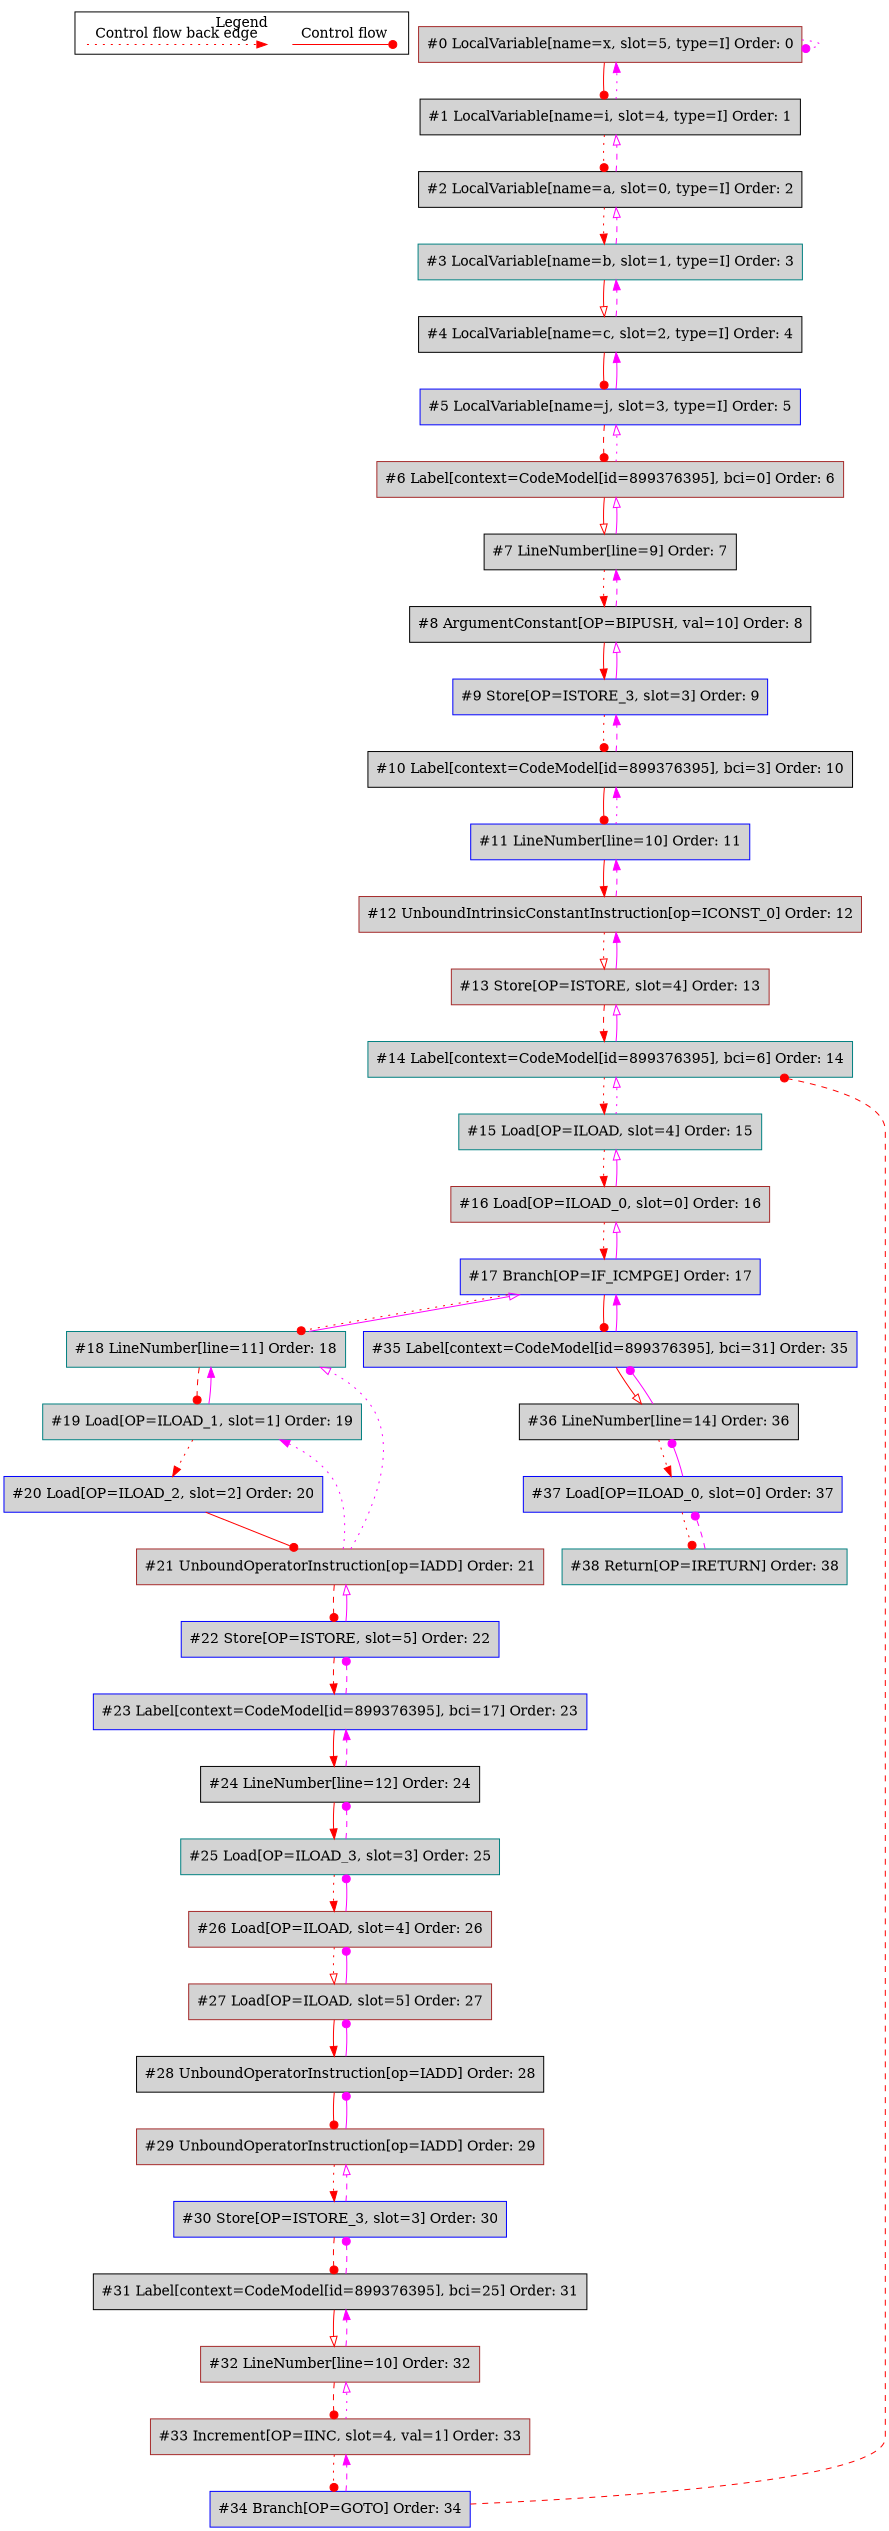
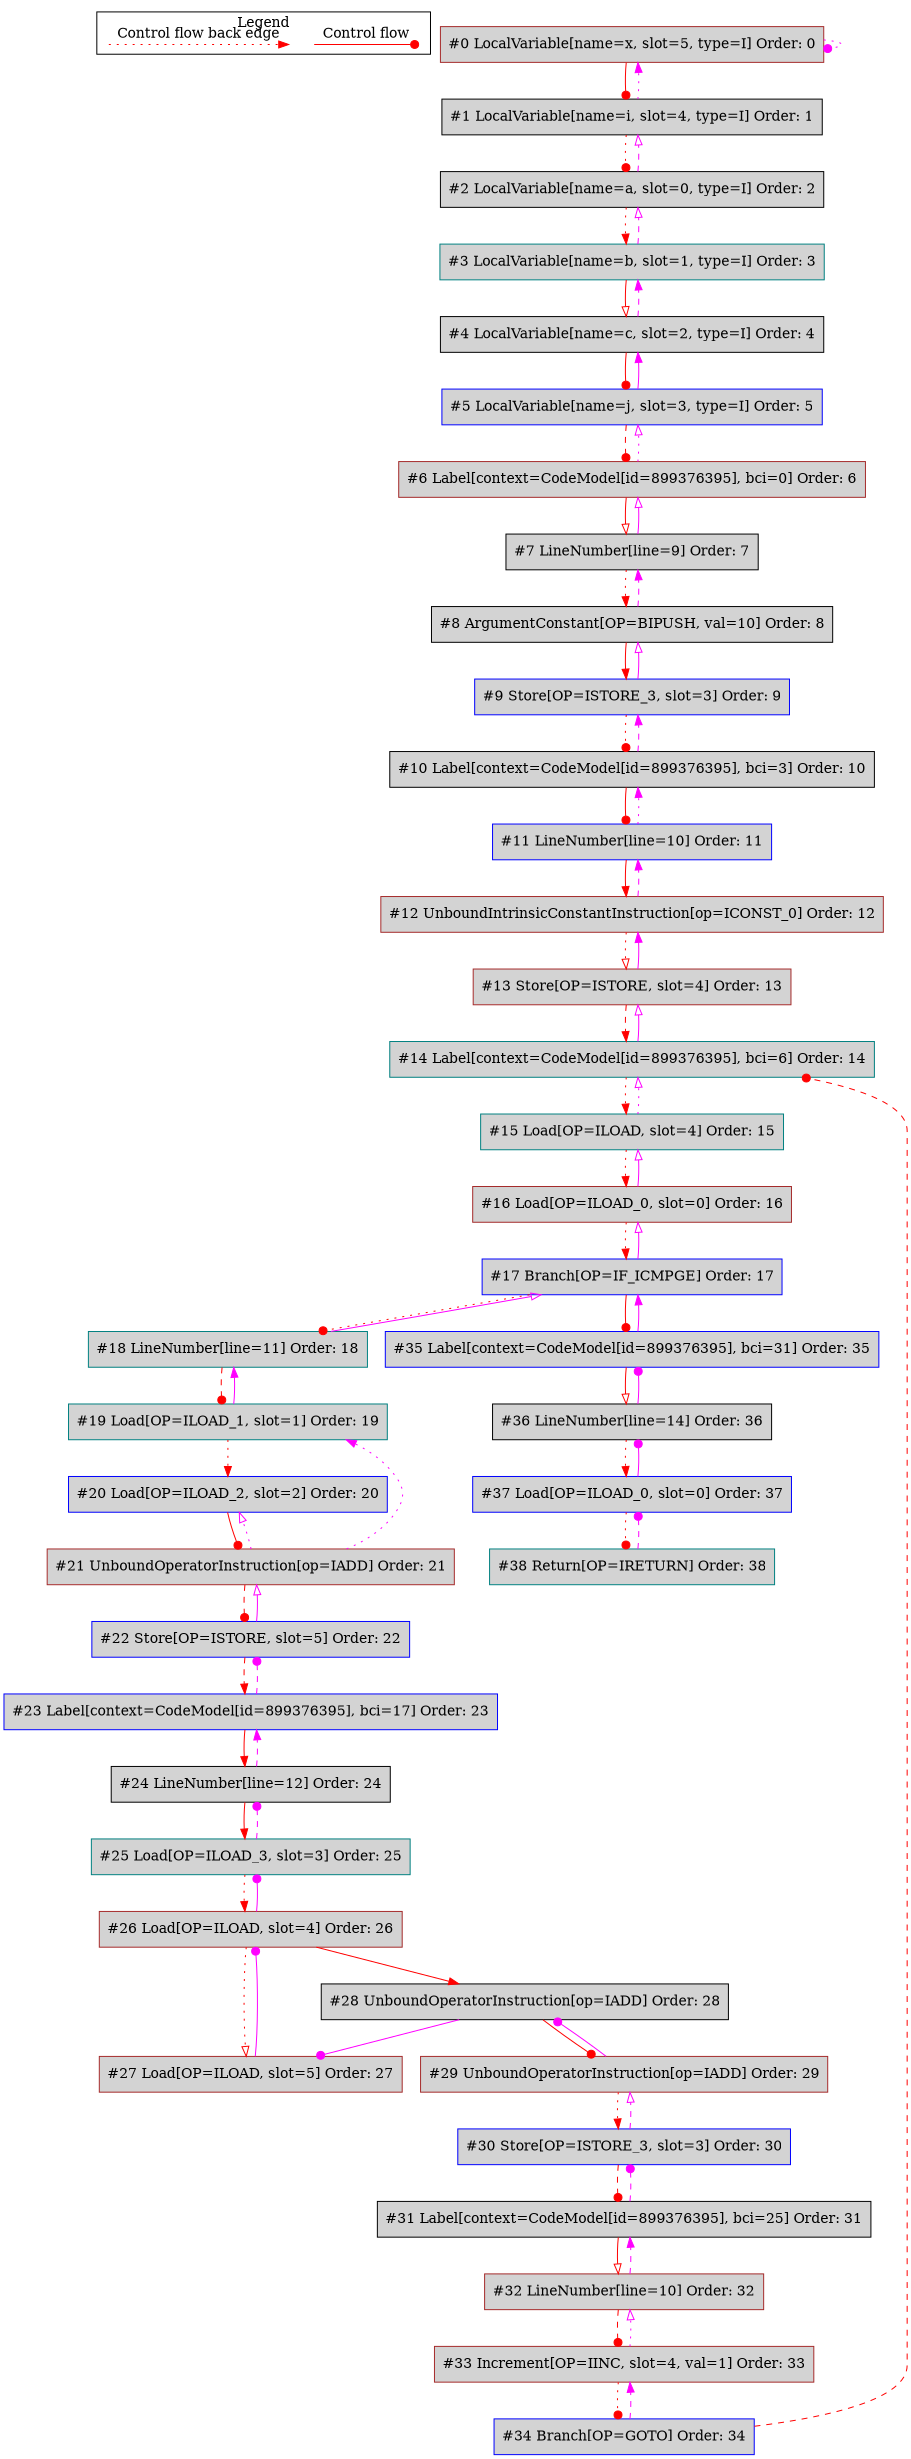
(383, 1452) -> (247, 1535)
(333, 2033) -> (383, 1964)
